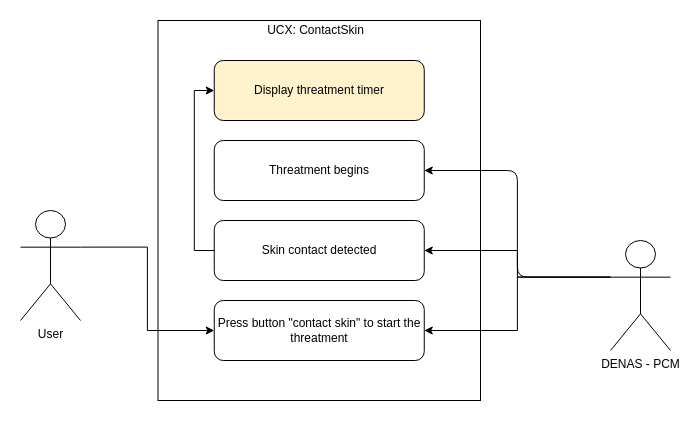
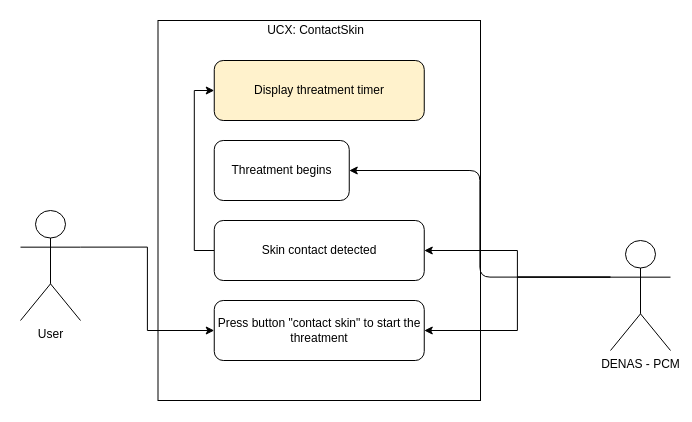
(319, 171) -> (282, 171)
